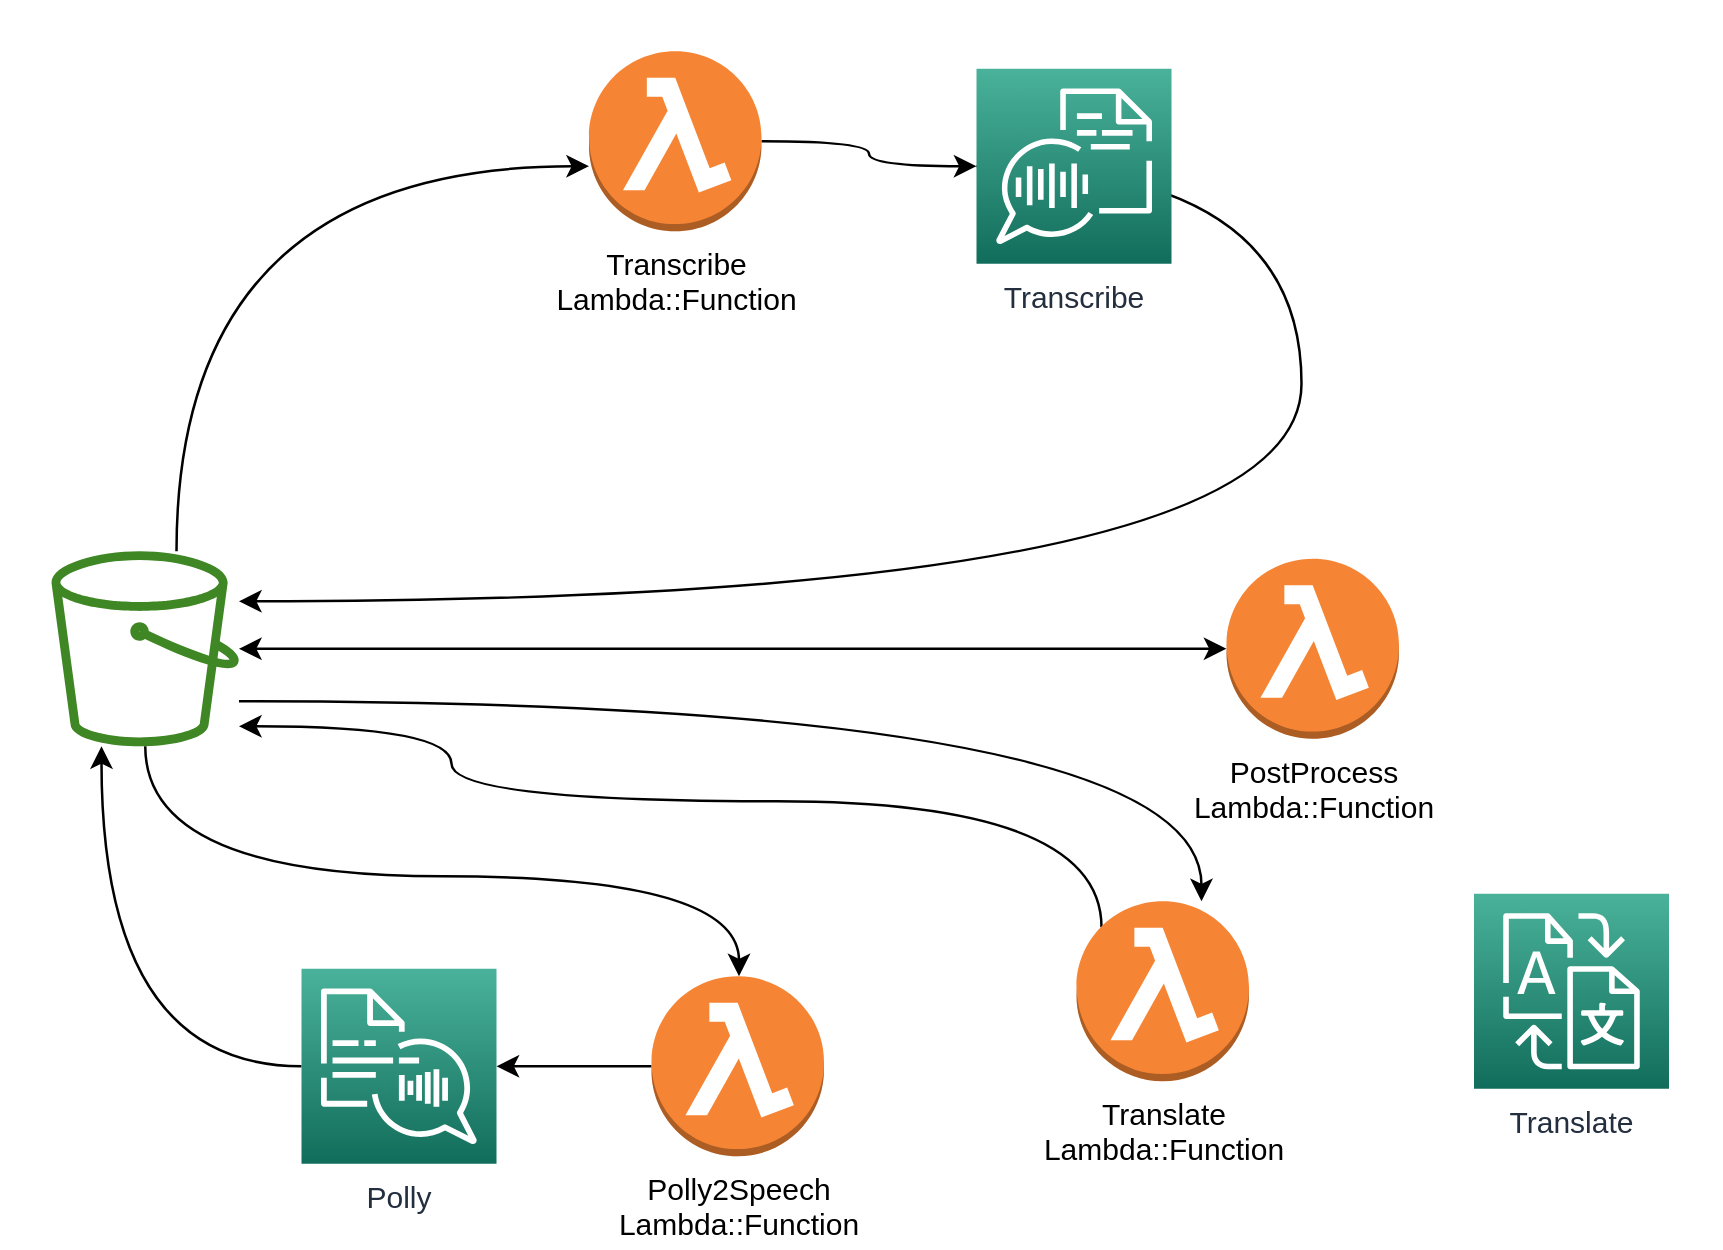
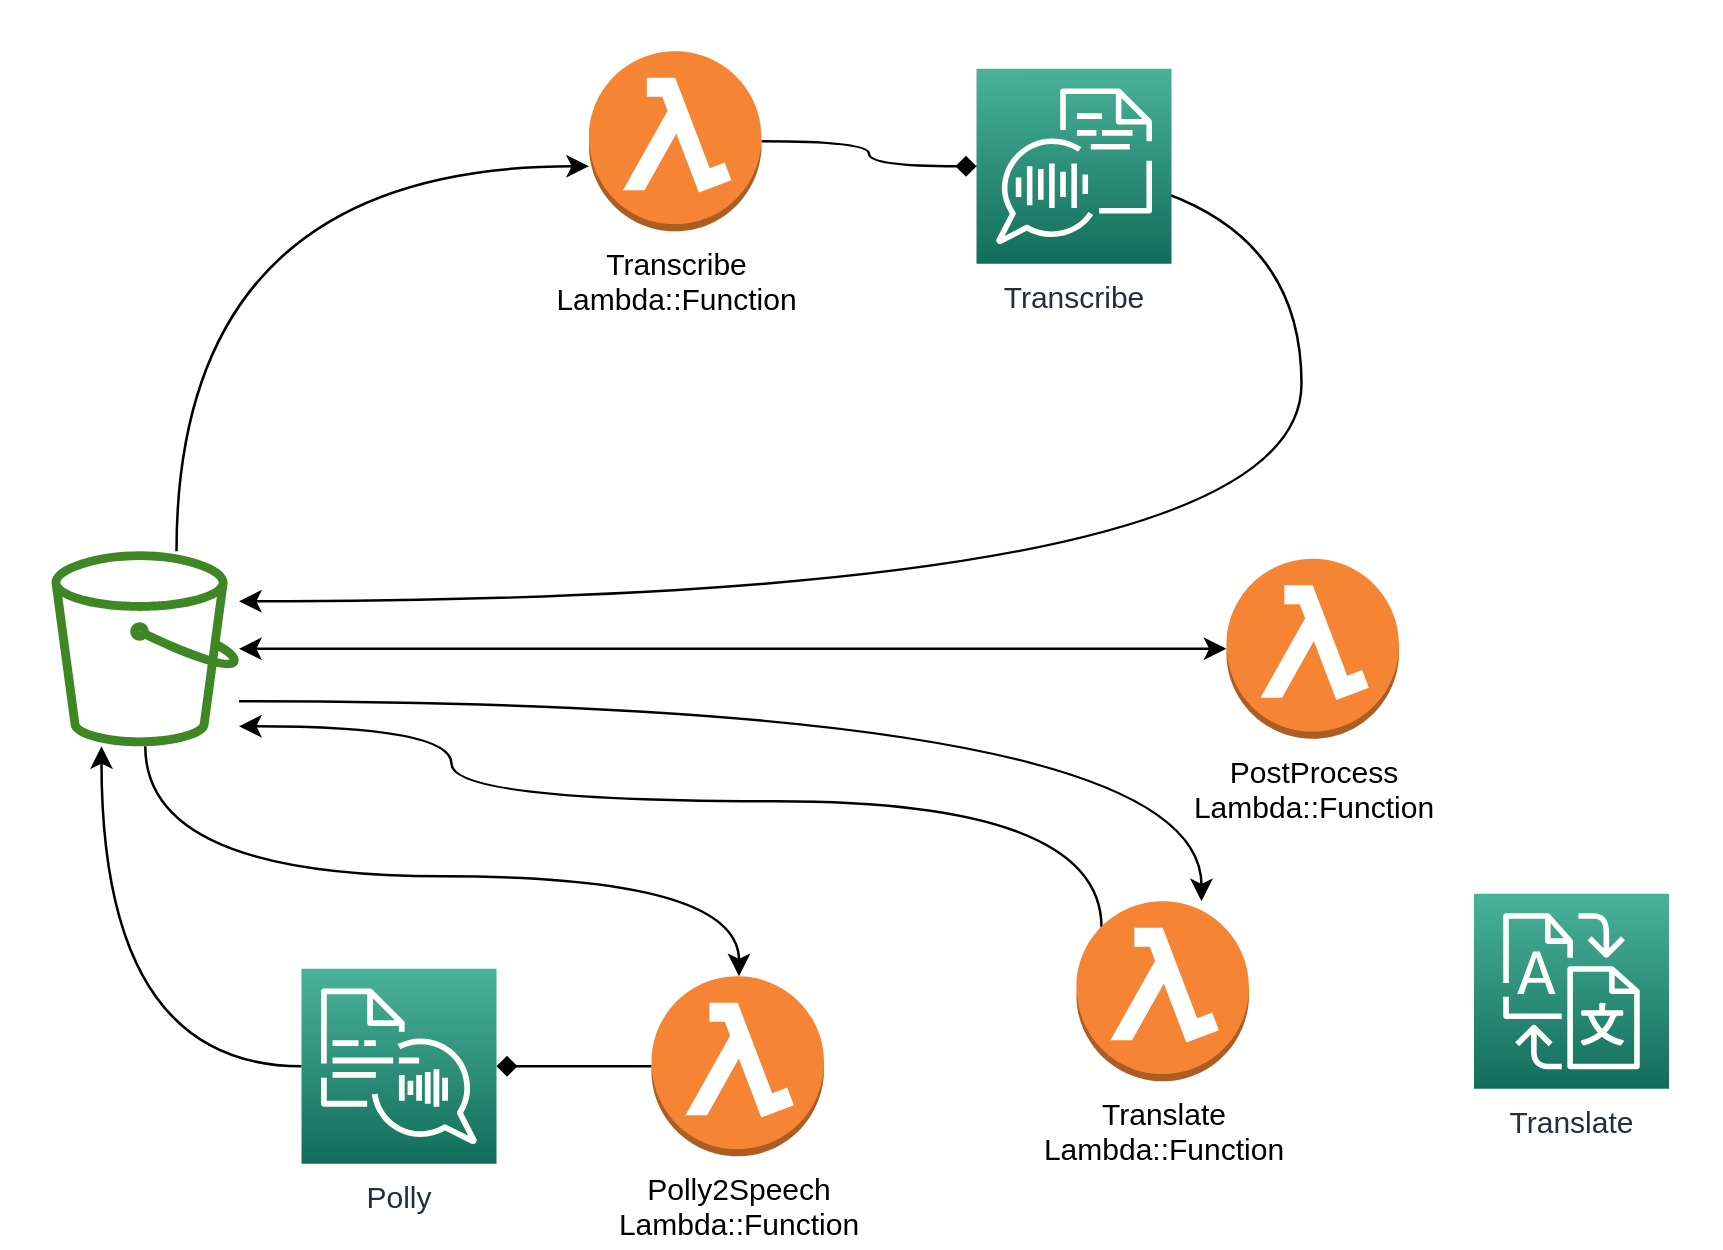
(957, 166) -> (956, 166)
(515, 1066) -> (517, 1066)
